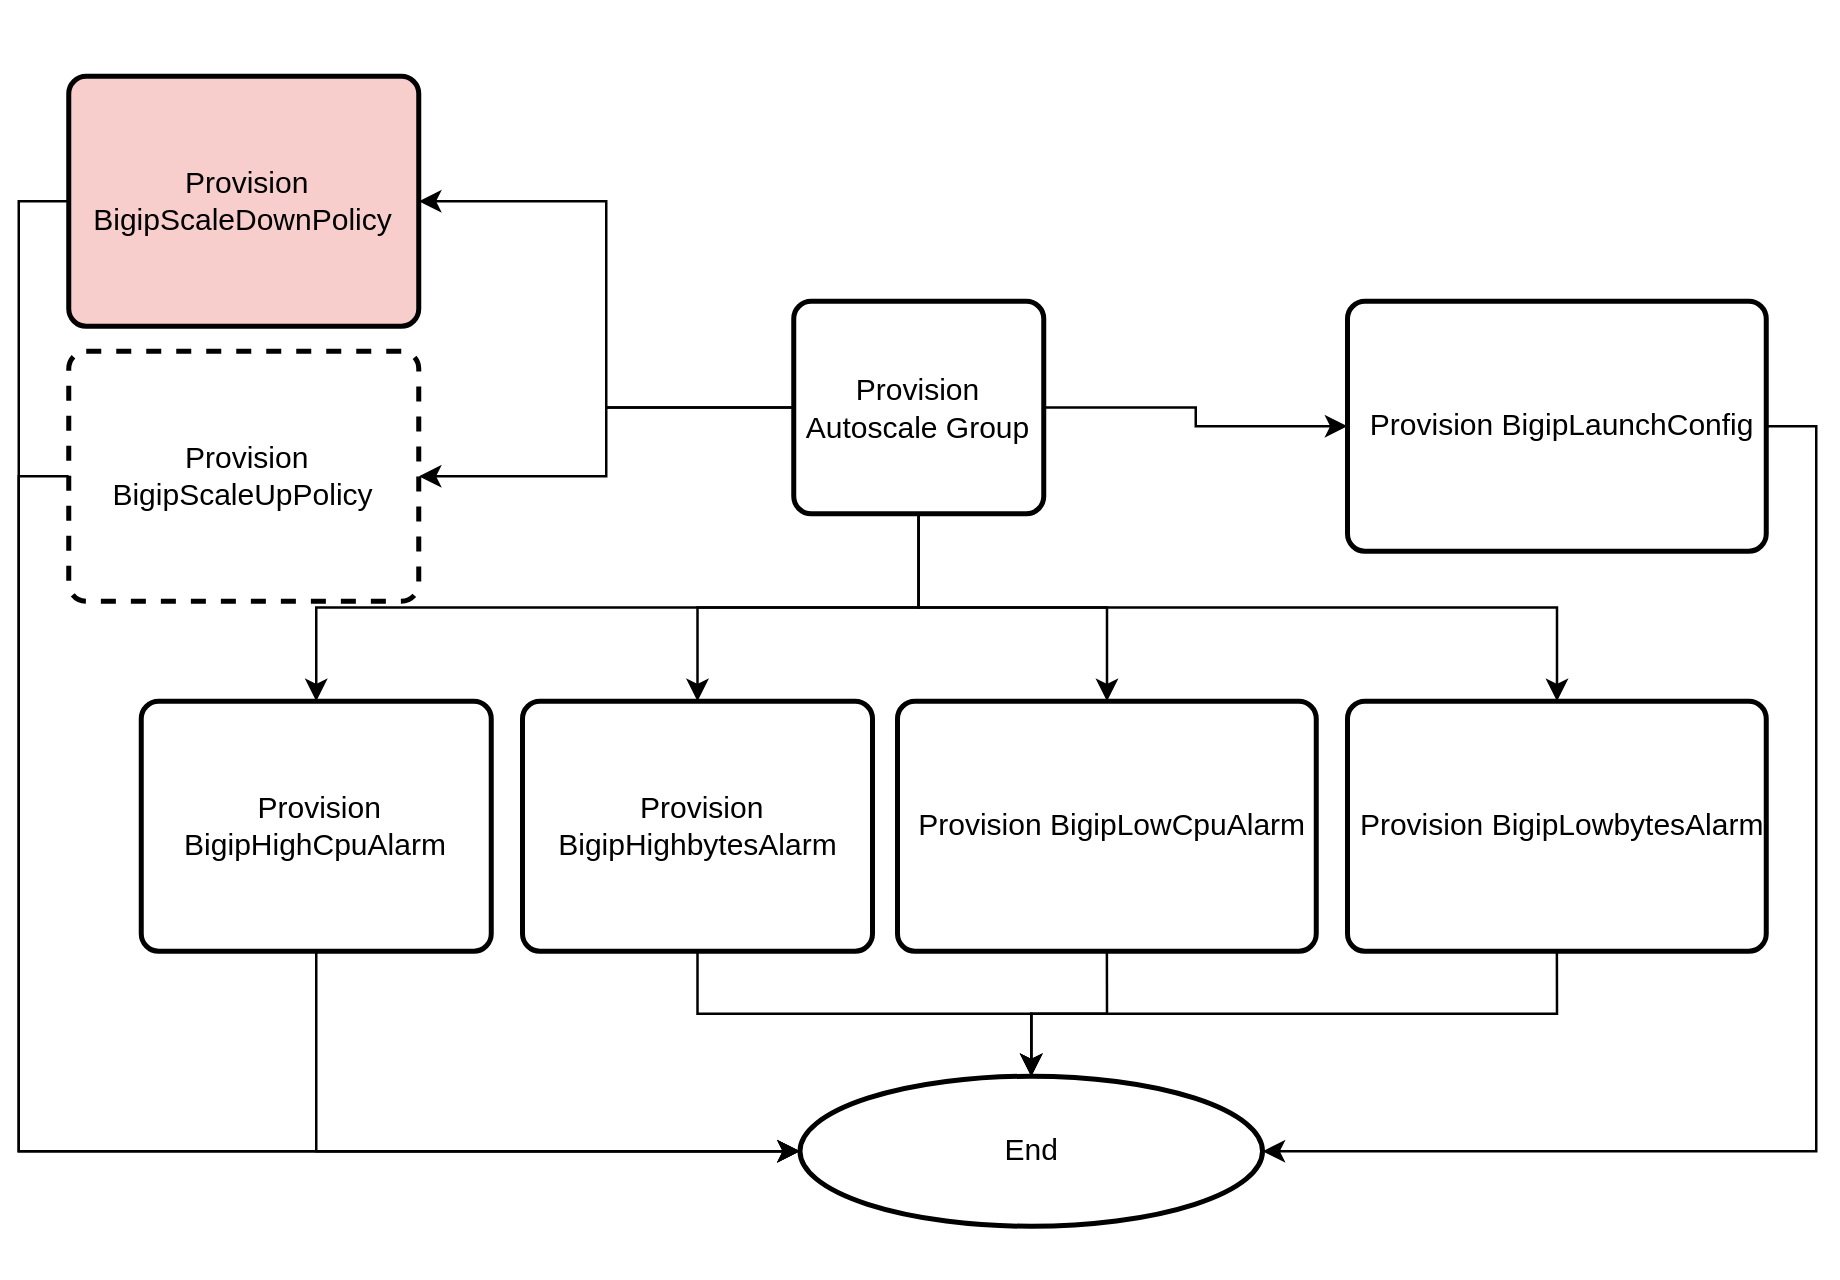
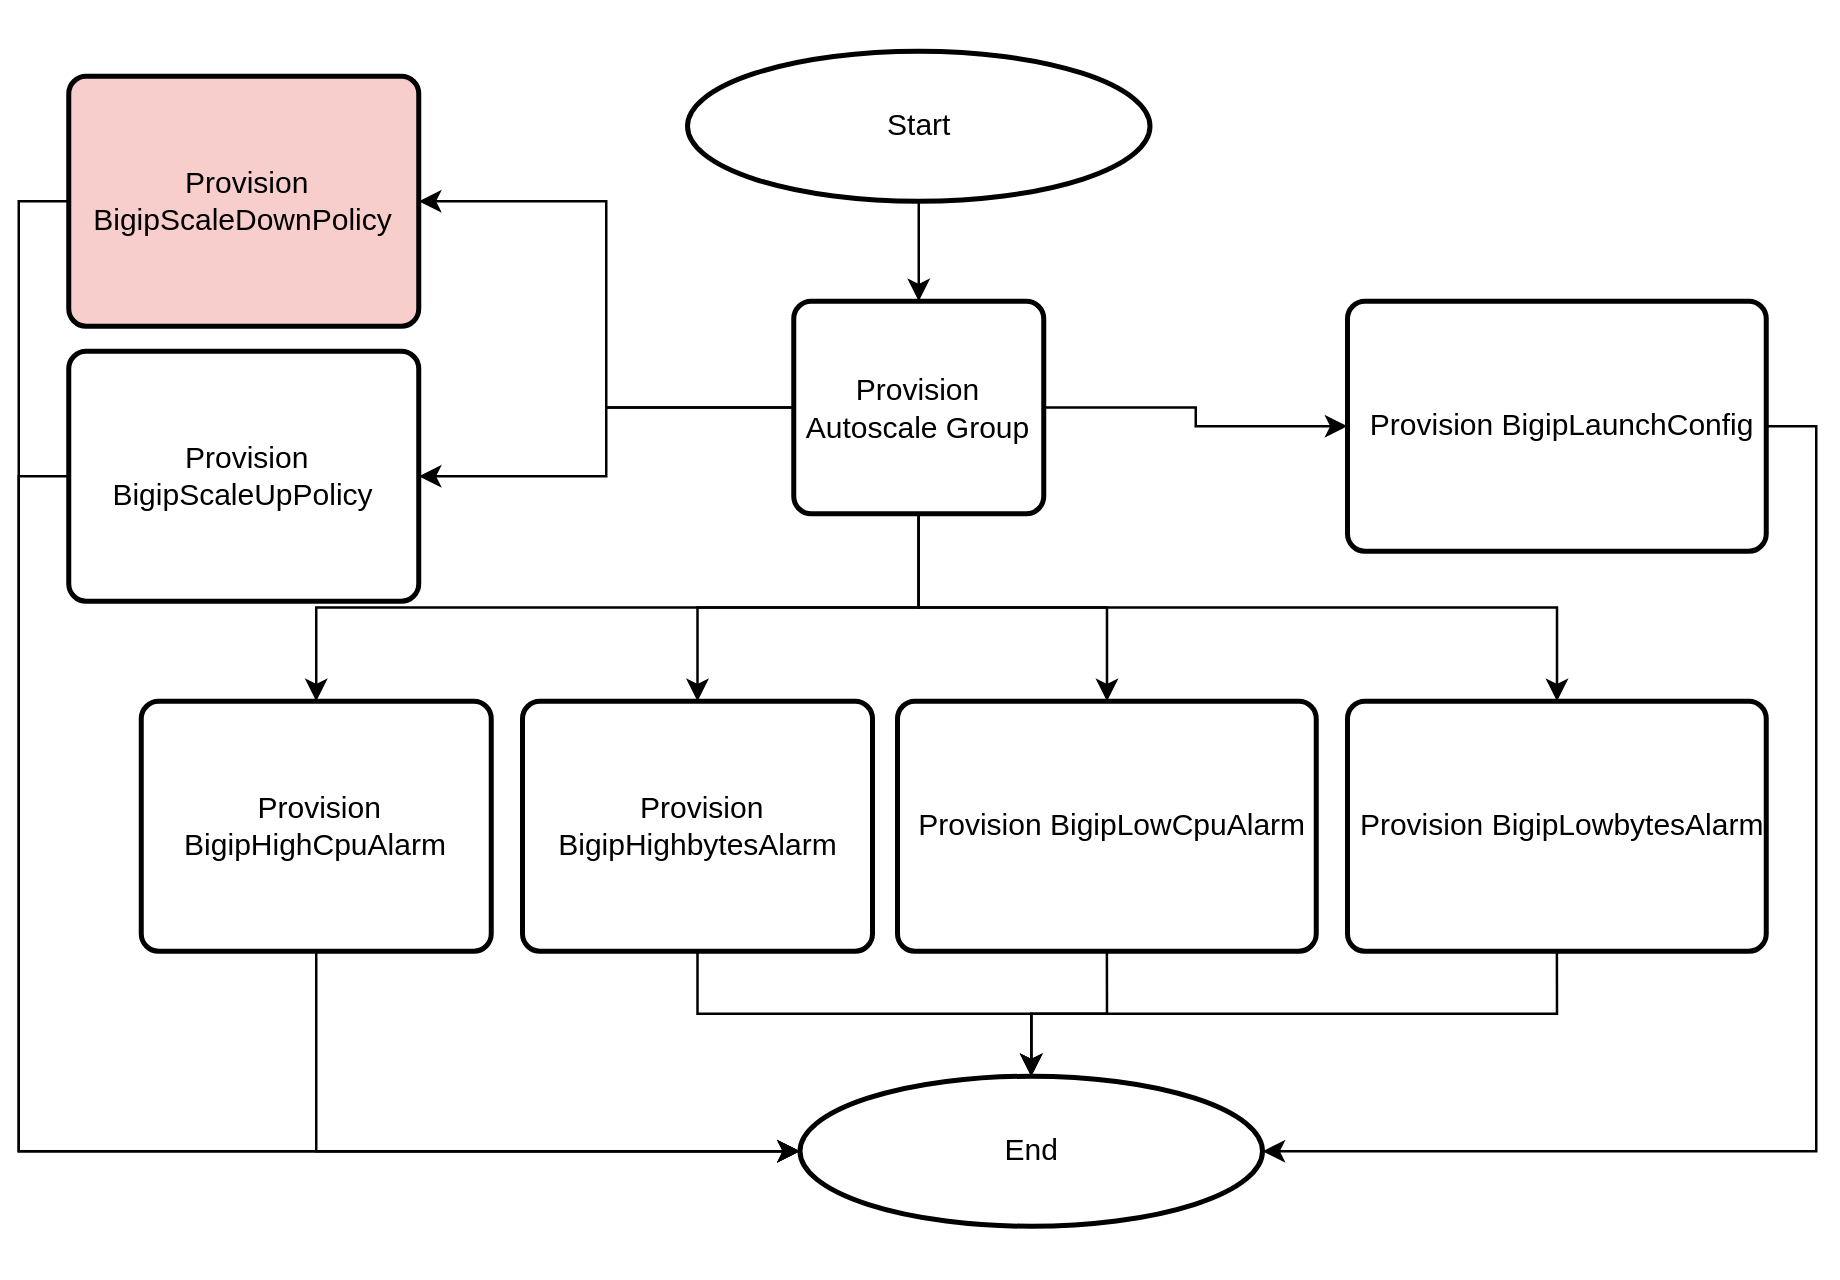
none -> (919, 126)
none -> (919, 243)
(244, 476) -> (244, 476)
